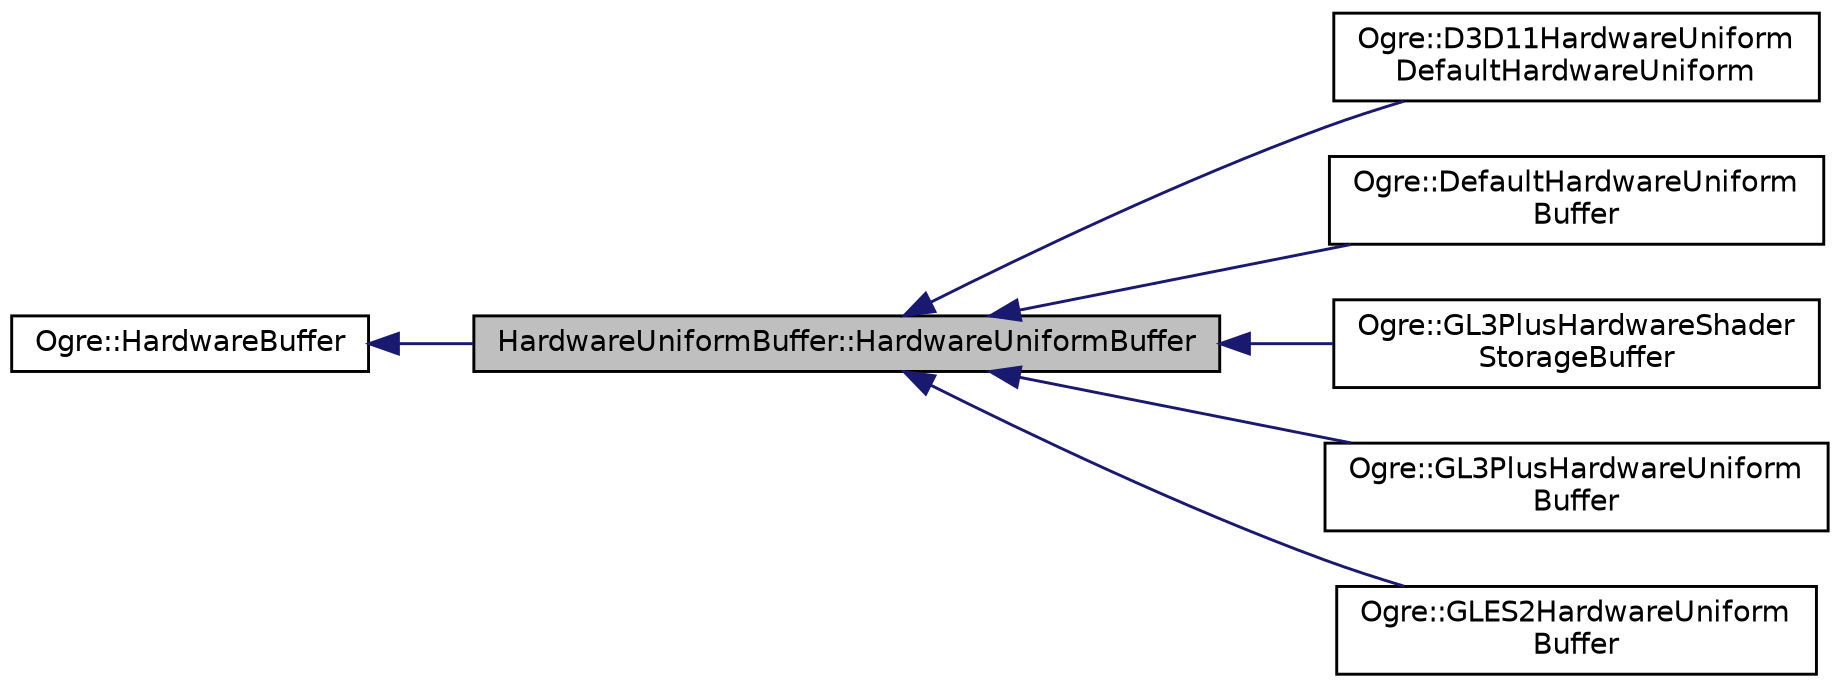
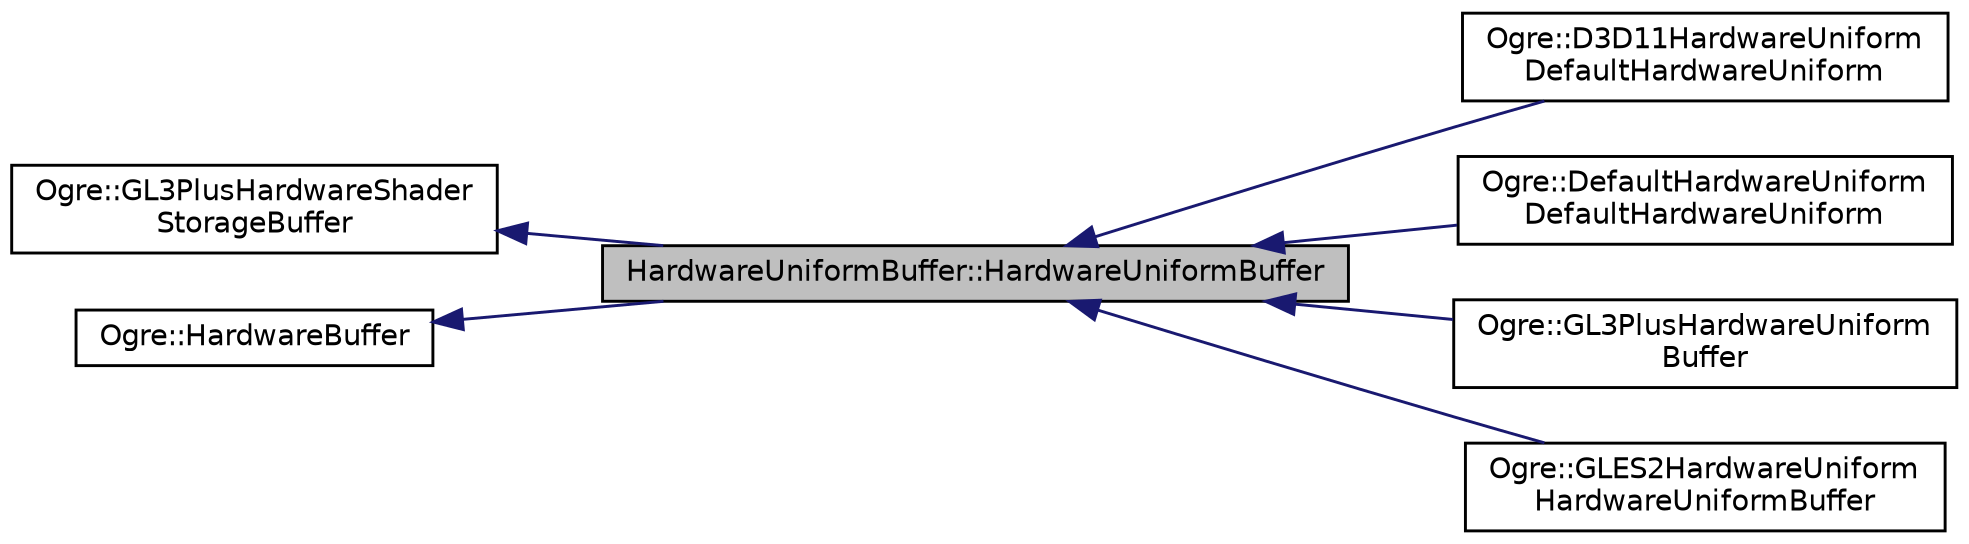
(1577, 200) -> (1705, 200)
(1291, 344) -> (596, 240)
(1577, 630) -> (1705, 487)
